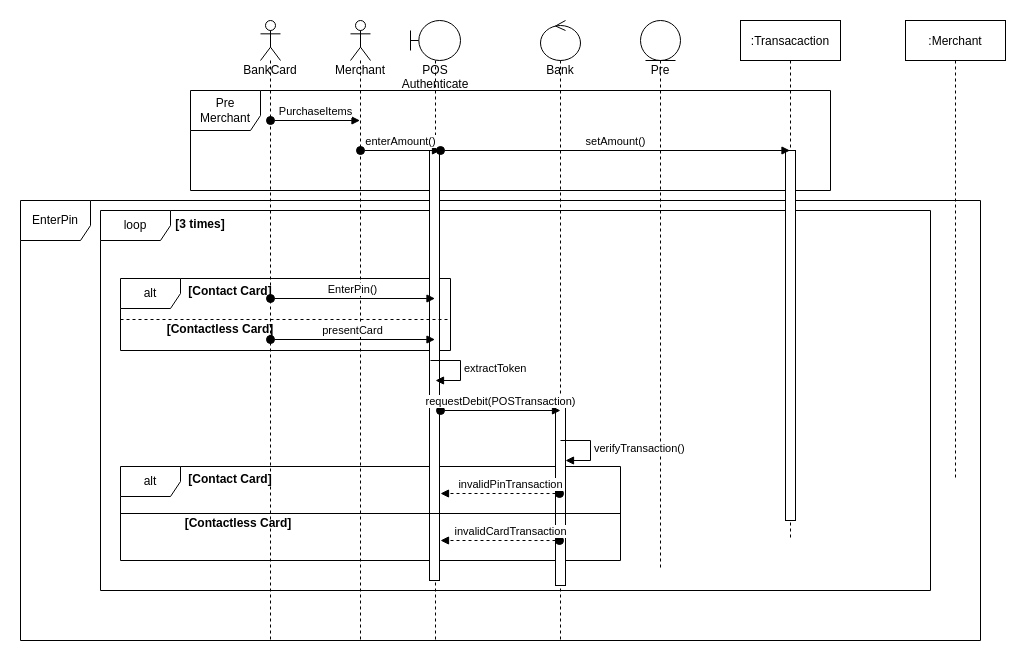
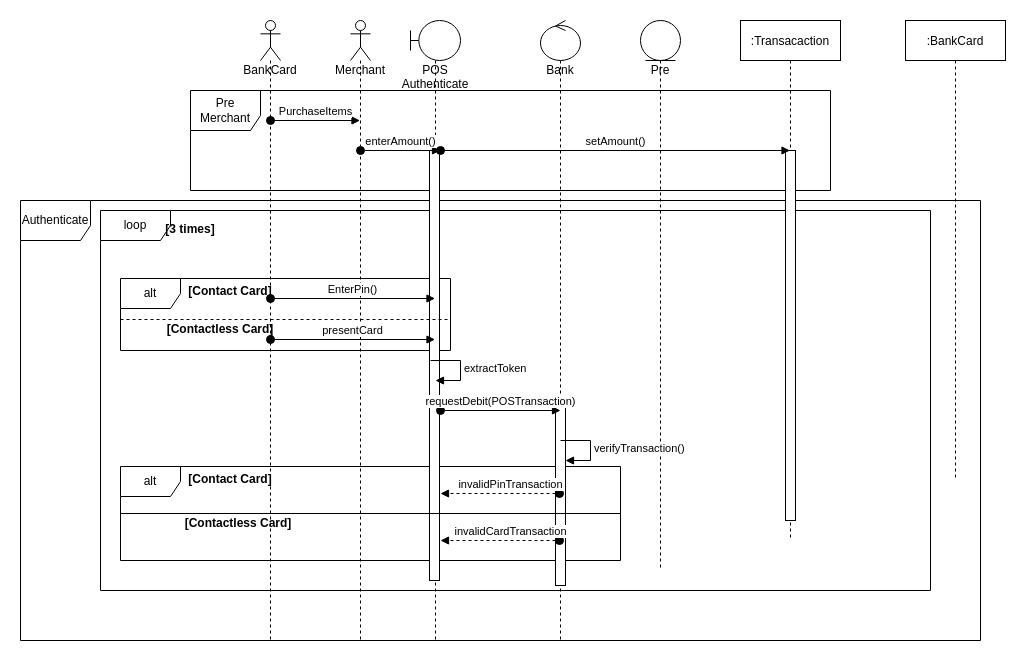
(955, 41) -> (955, 41)
(56, 221) -> (56, 221)
(201, 224) -> (191, 229)
